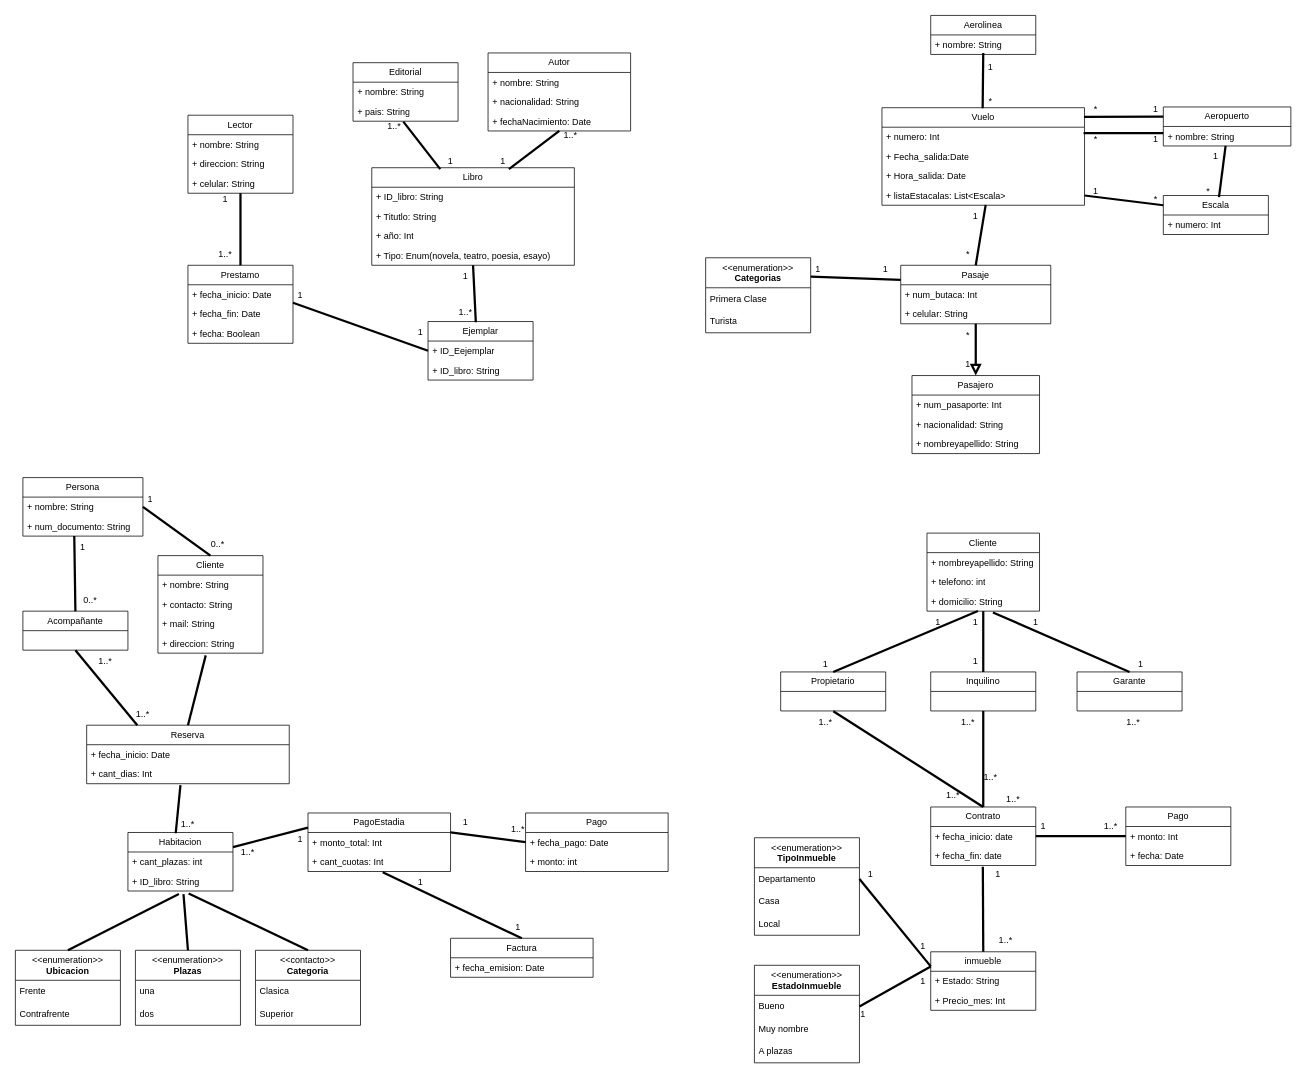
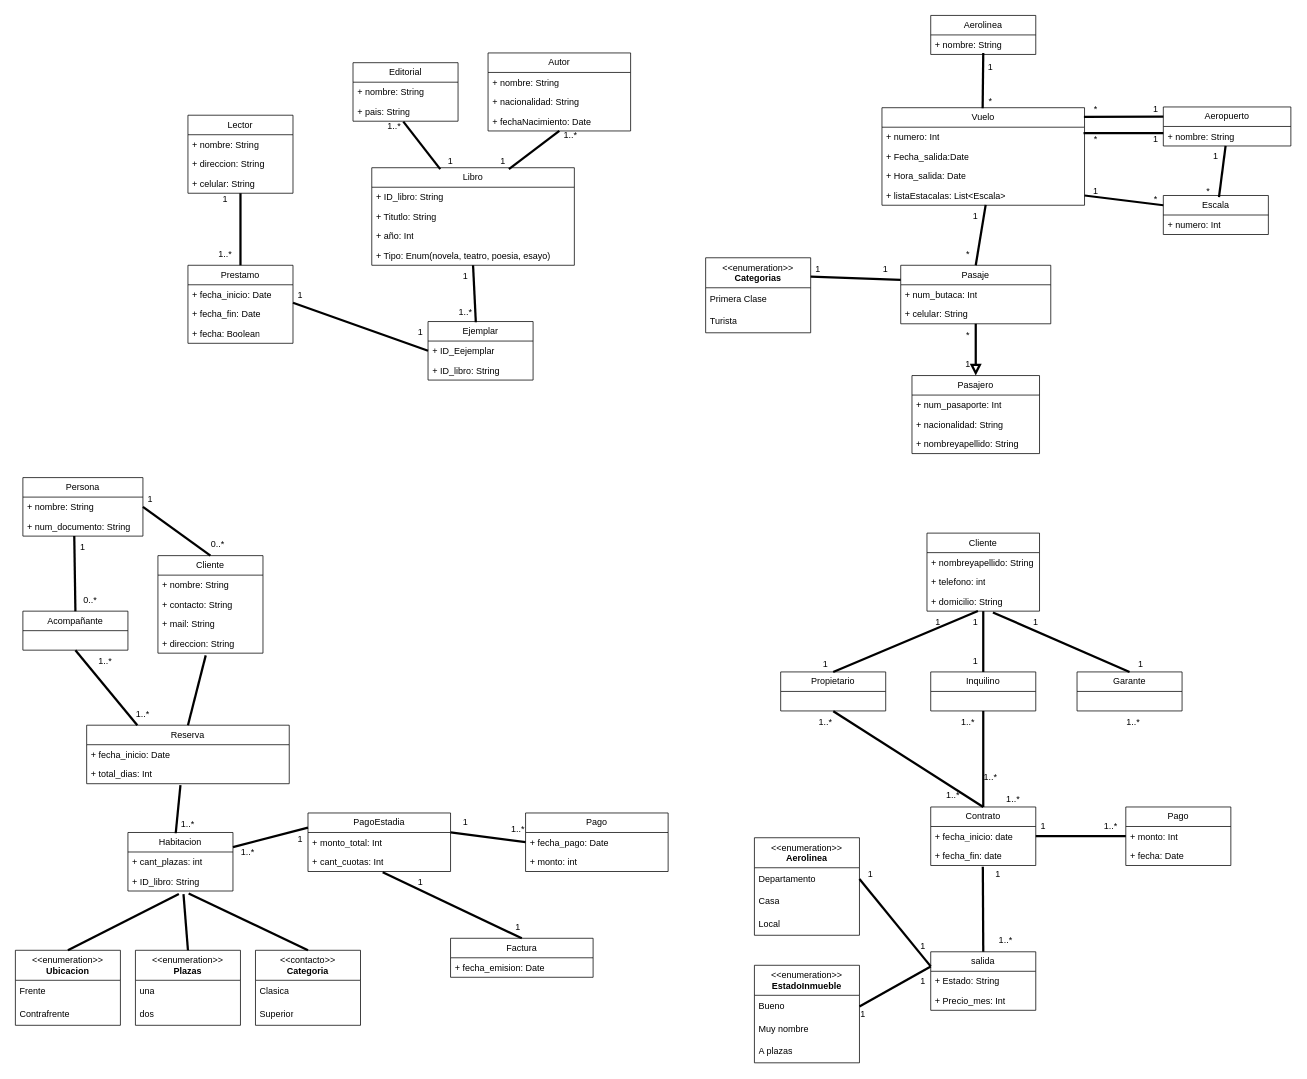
(127, 775) -> (128, 775)
(807, 853) -> (807, 853)
(983, 961) -> (983, 961)
